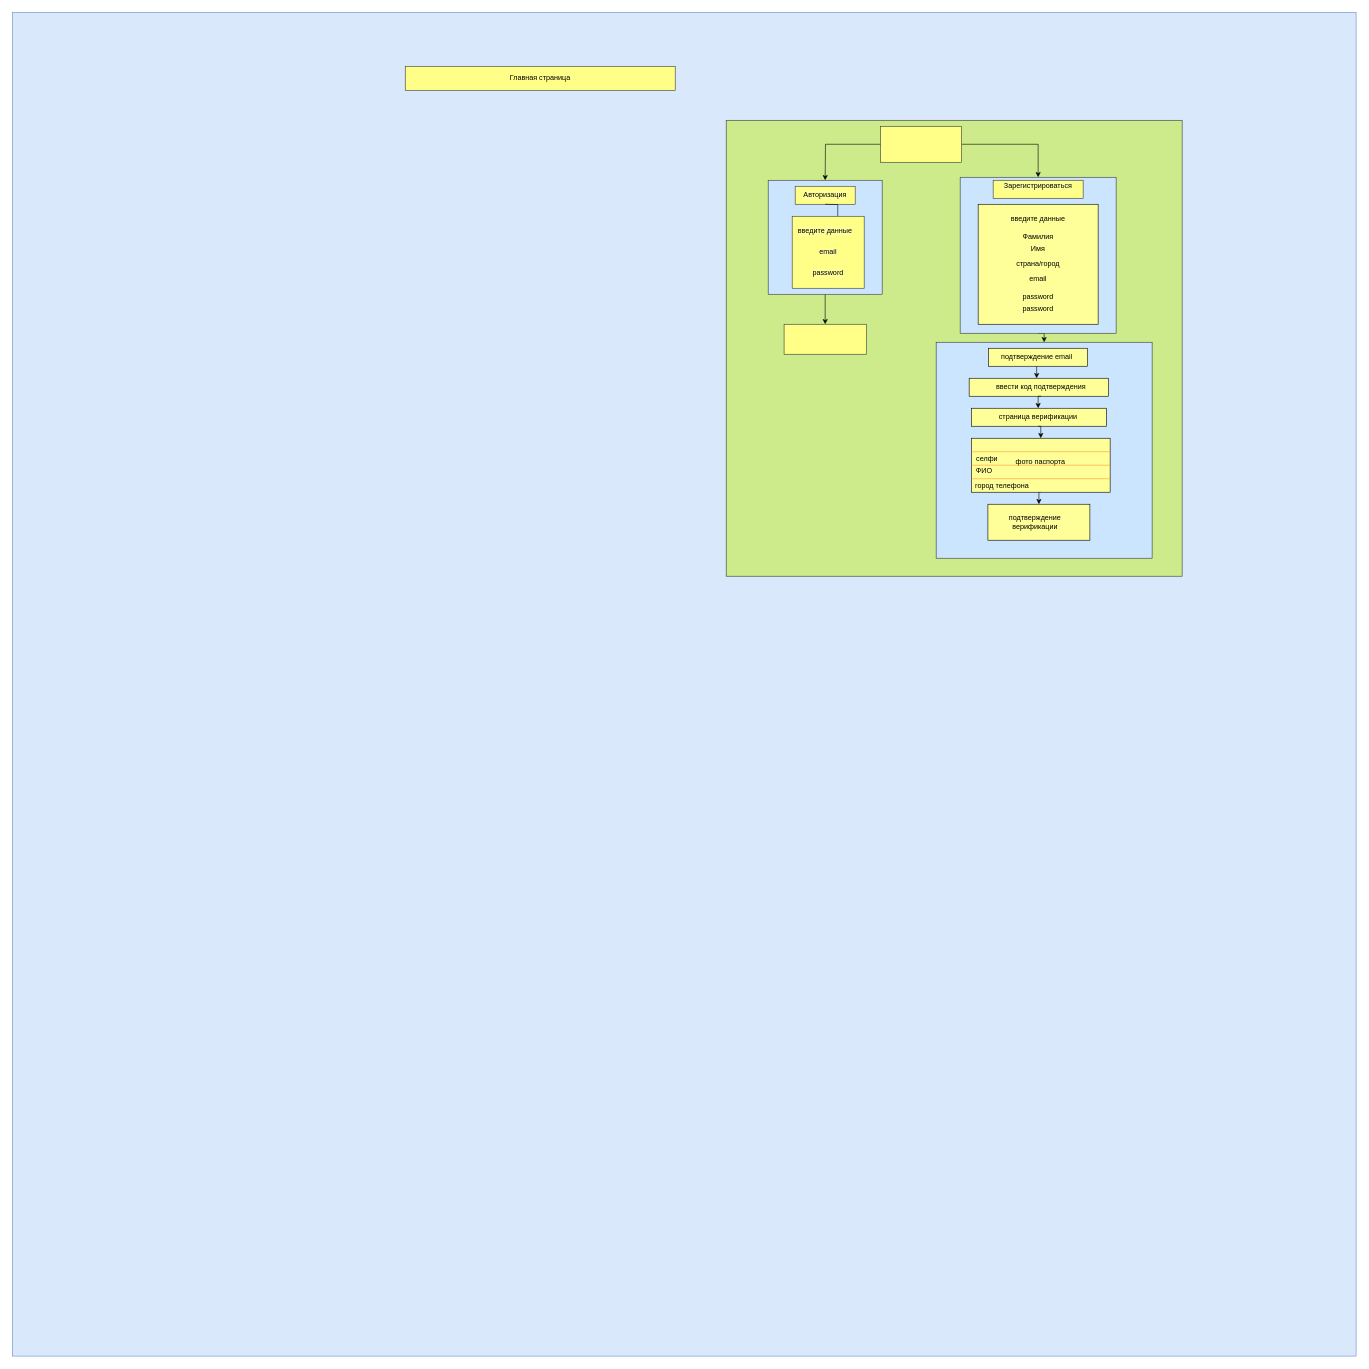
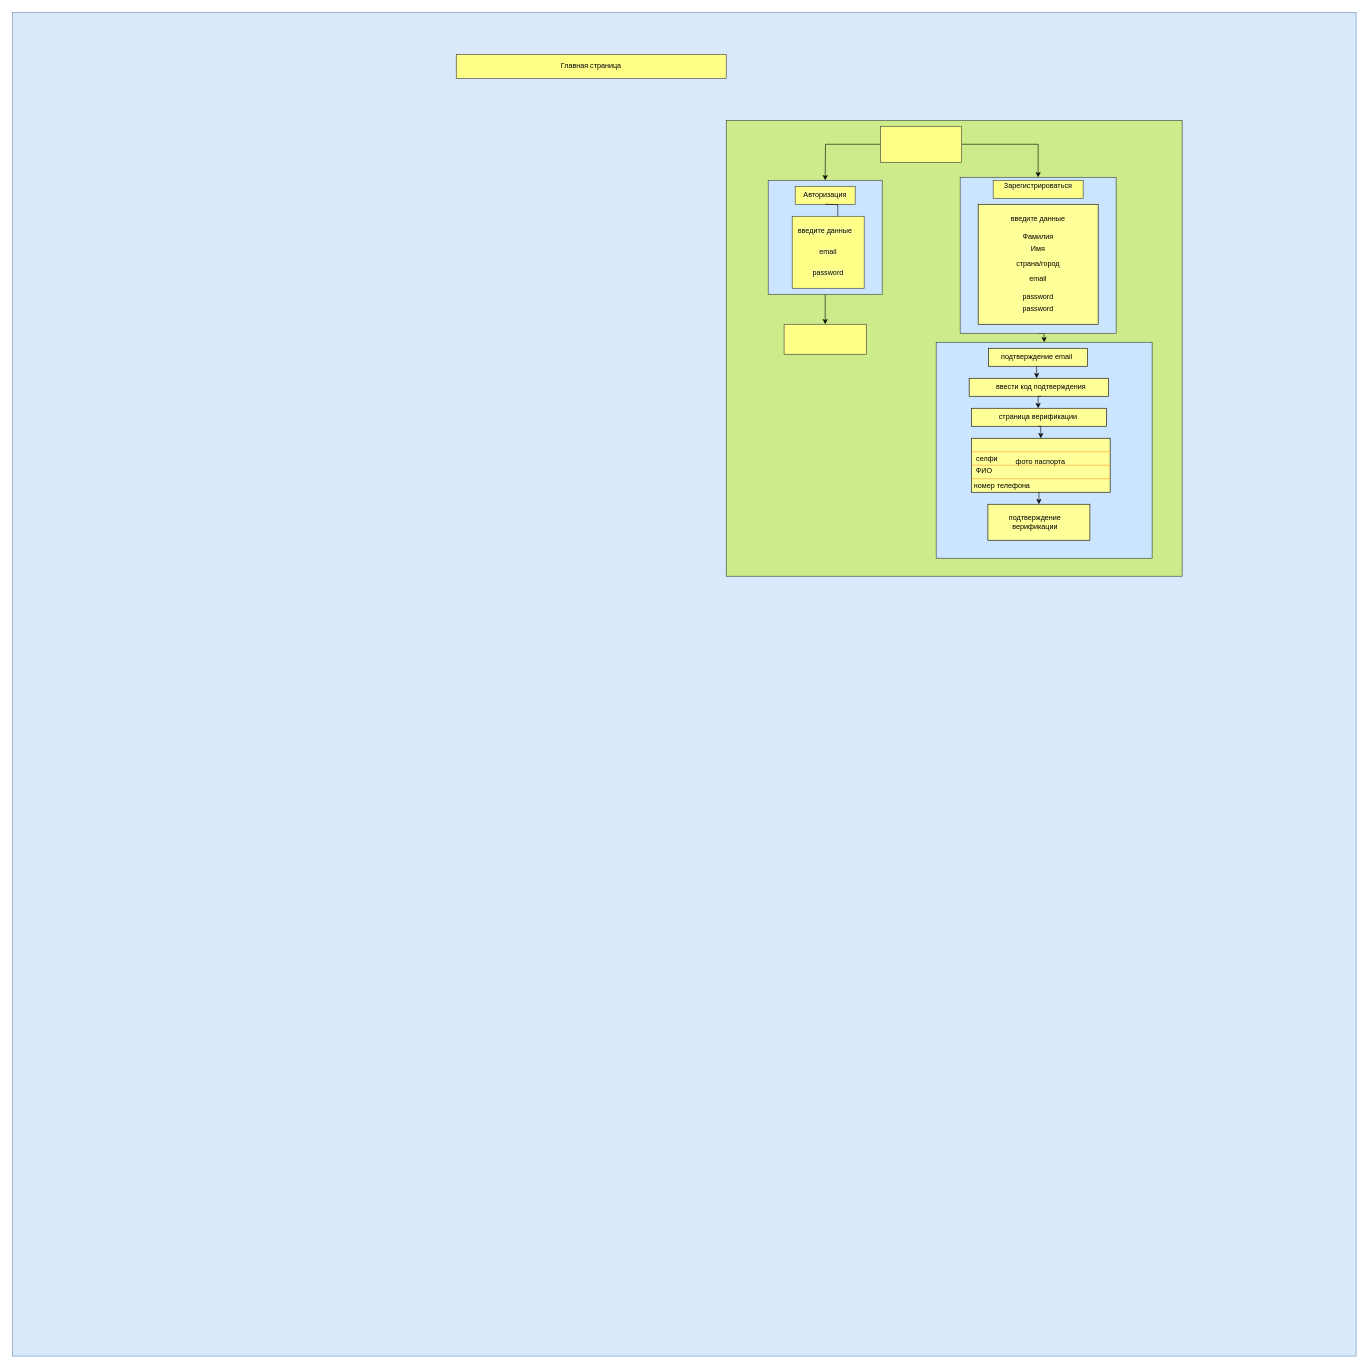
(540, 78) -> (591, 66)
(1002, 486) -> (1002, 486)
